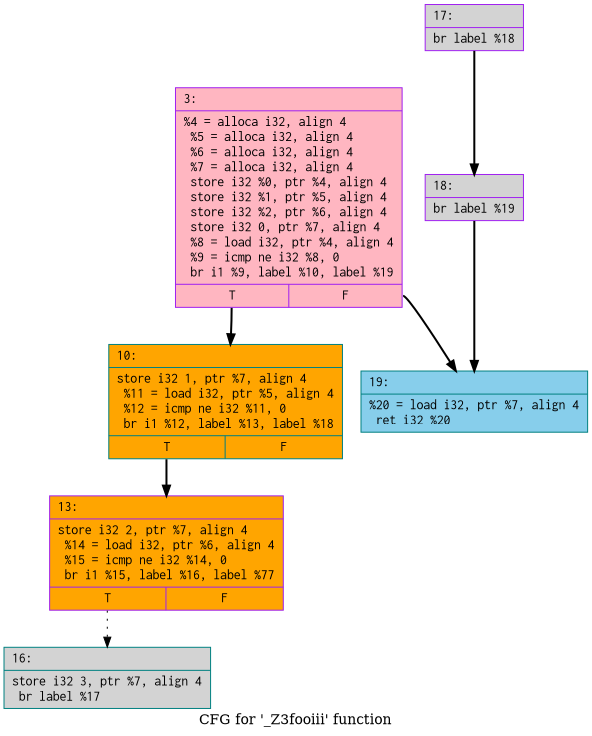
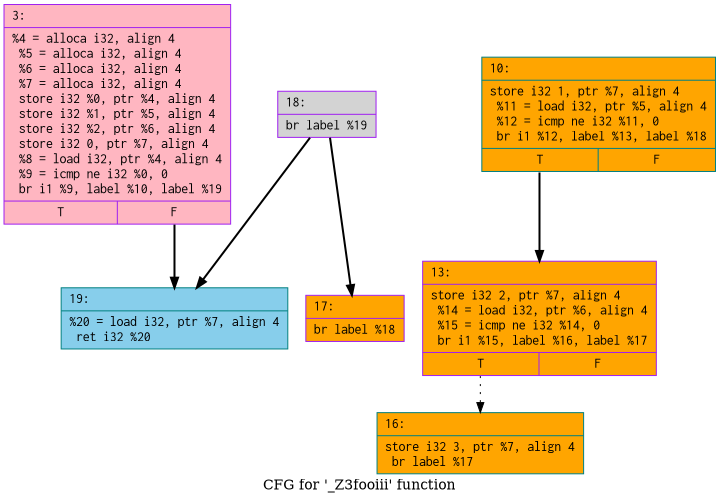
(474, 28) -> (355, 318)
(474, 108) -> (340, 211)
(262, 257) -> (90, 174)
(231, 321) -> none
(166, 575) -> (539, 340)
(107, 678) -> (480, 443)
